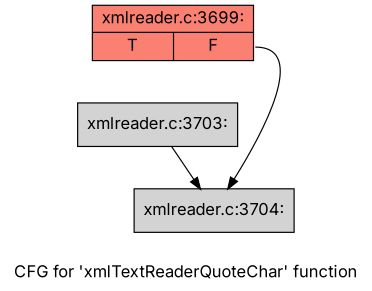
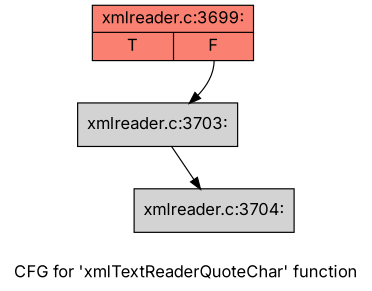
(271, 109) -> (209, 79)
